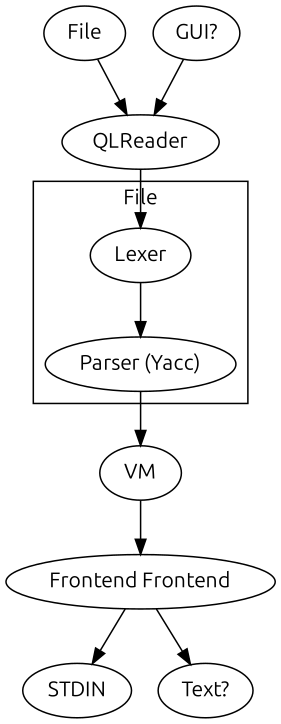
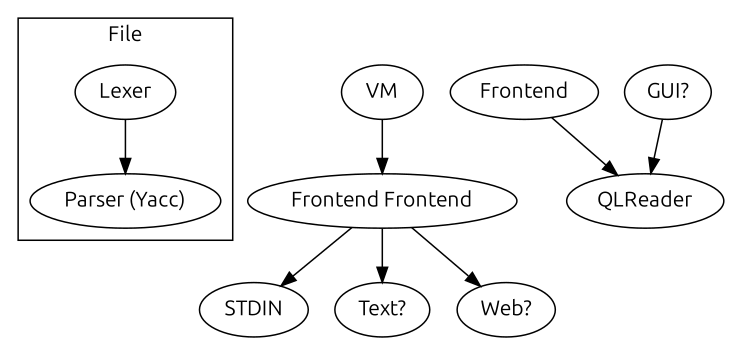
(85, 33) -> (524, 92)
(141, 191) -> none
none -> (506, 310)
(141, 413) -> none
